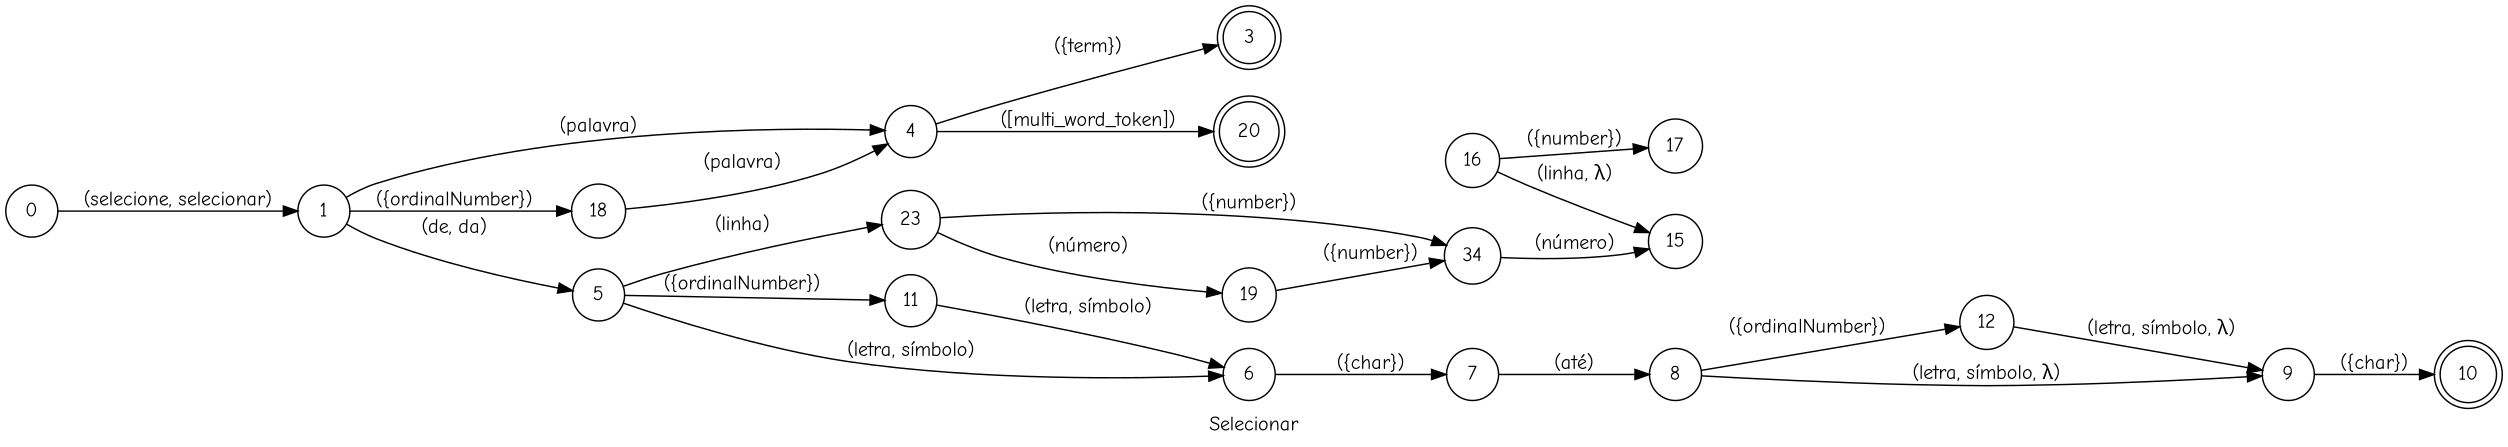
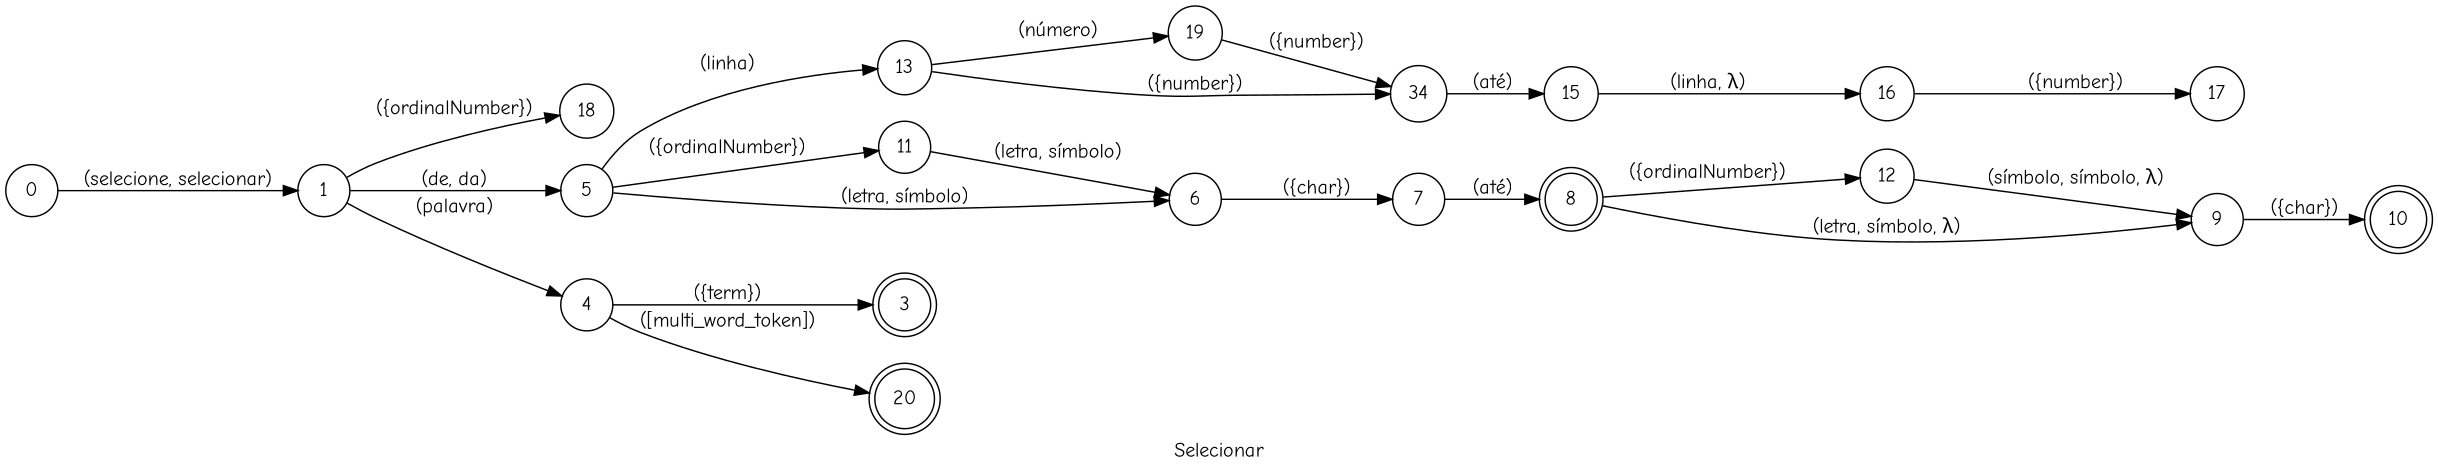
(753, 191) -> none
(1566, 201) -> (1722, 94)
(911, 220) -> (905, 68)
(1575, 244) -> (1493, 83)
(2162, 329) -> (2076, 178)
(1675, 374) -> (1571, 199)
